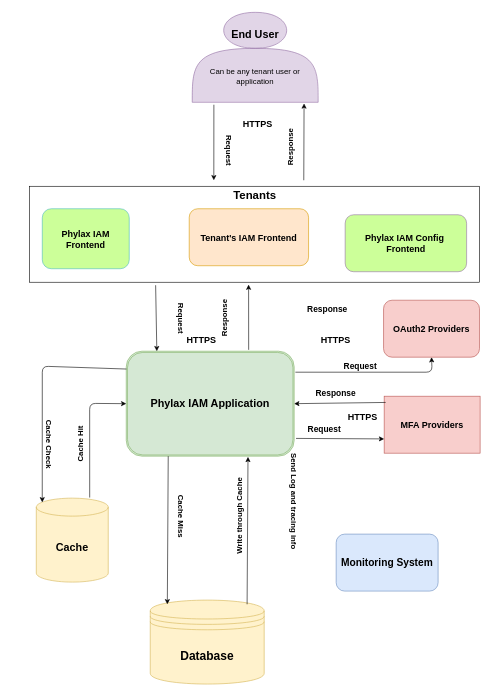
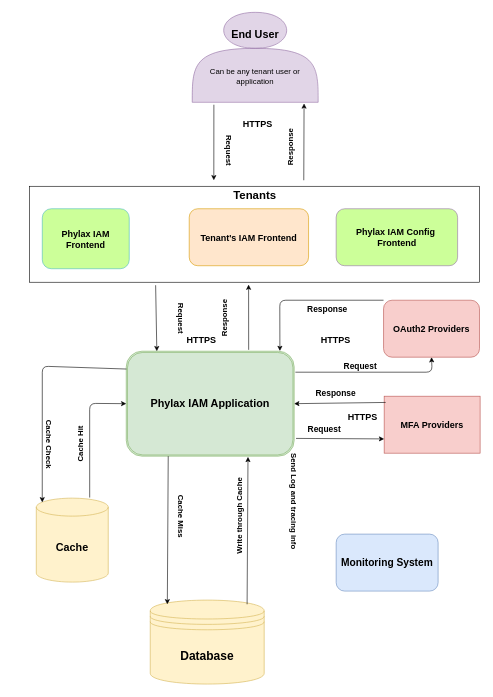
(406, 243) -> (397, 237)
none -> (283, 301)
